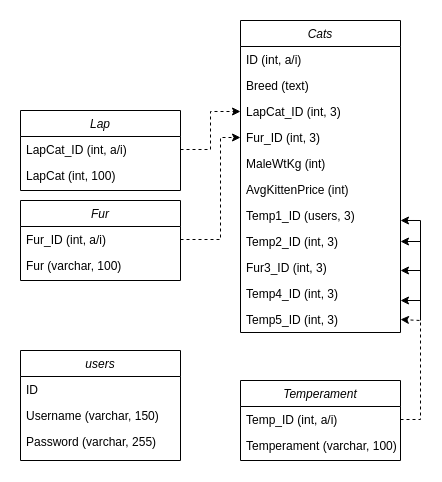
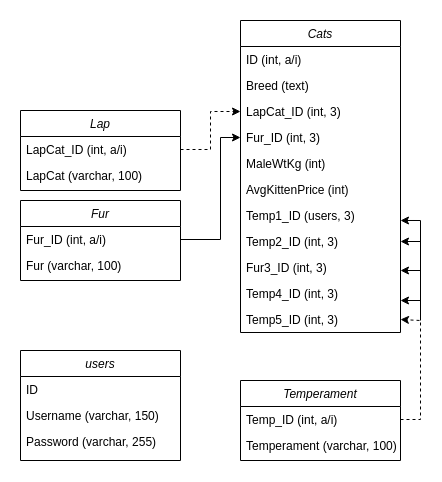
(77, 176) -> (92, 176)
(221, 202) -> (221, 202)
